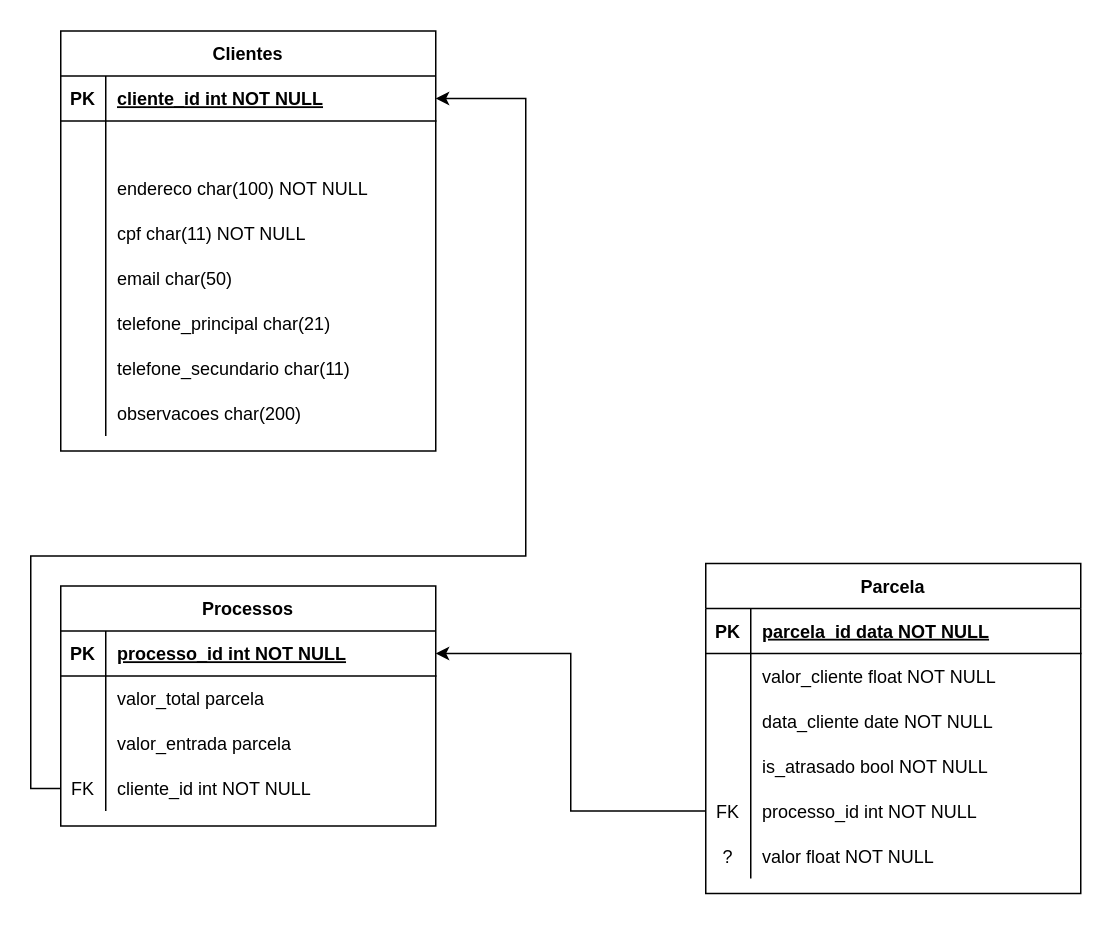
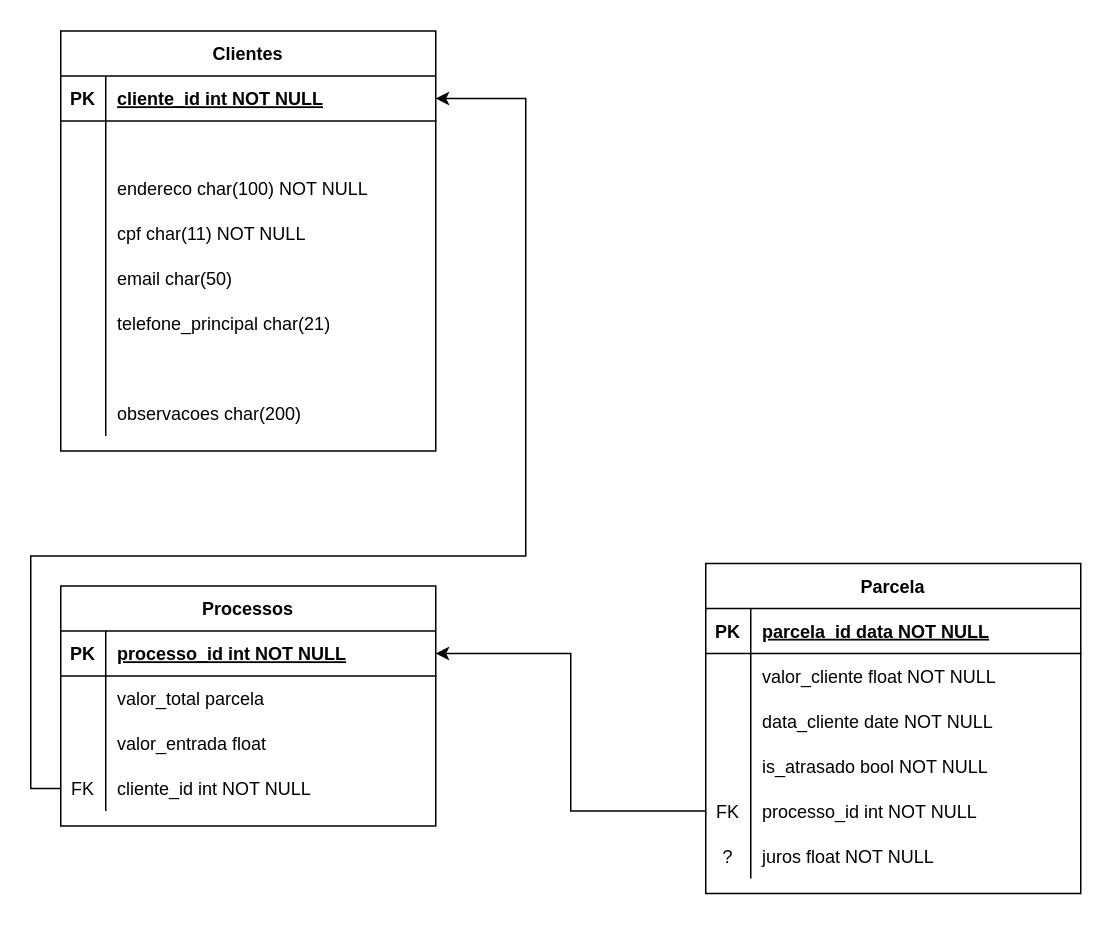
(271, 368) -> none
(216, 744) -> (206, 744)
(851, 857) -> (853, 857)
